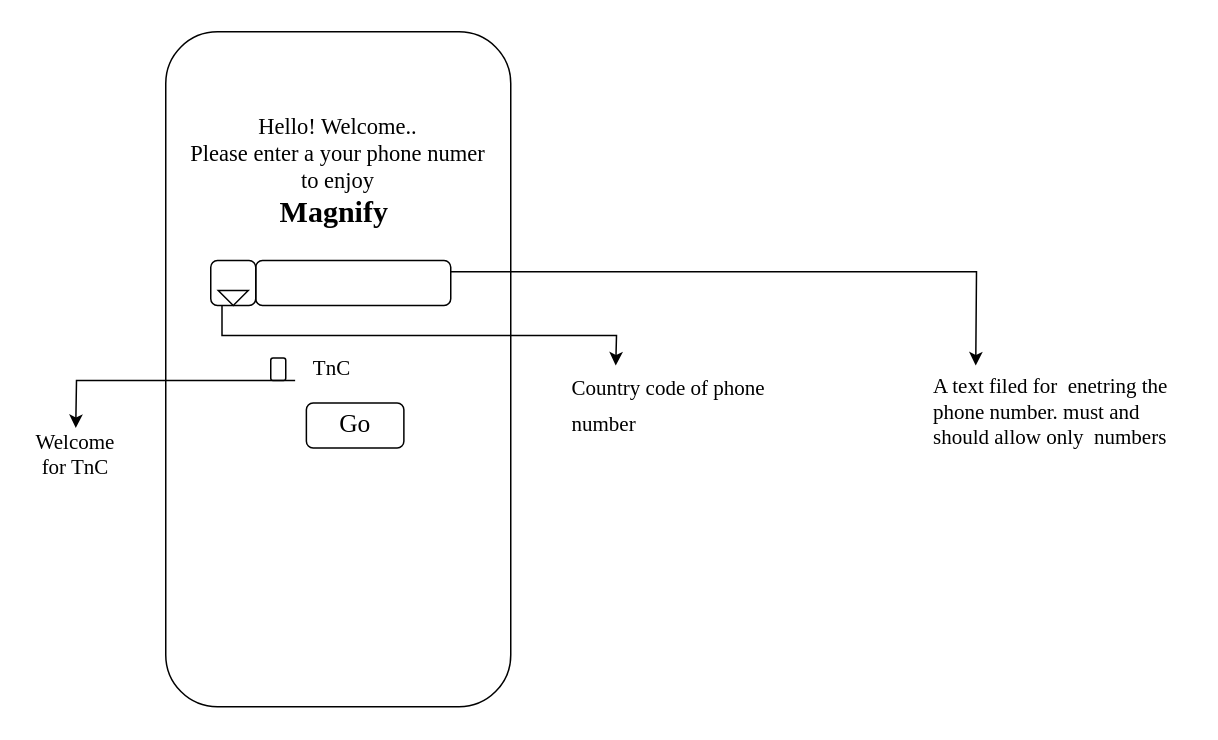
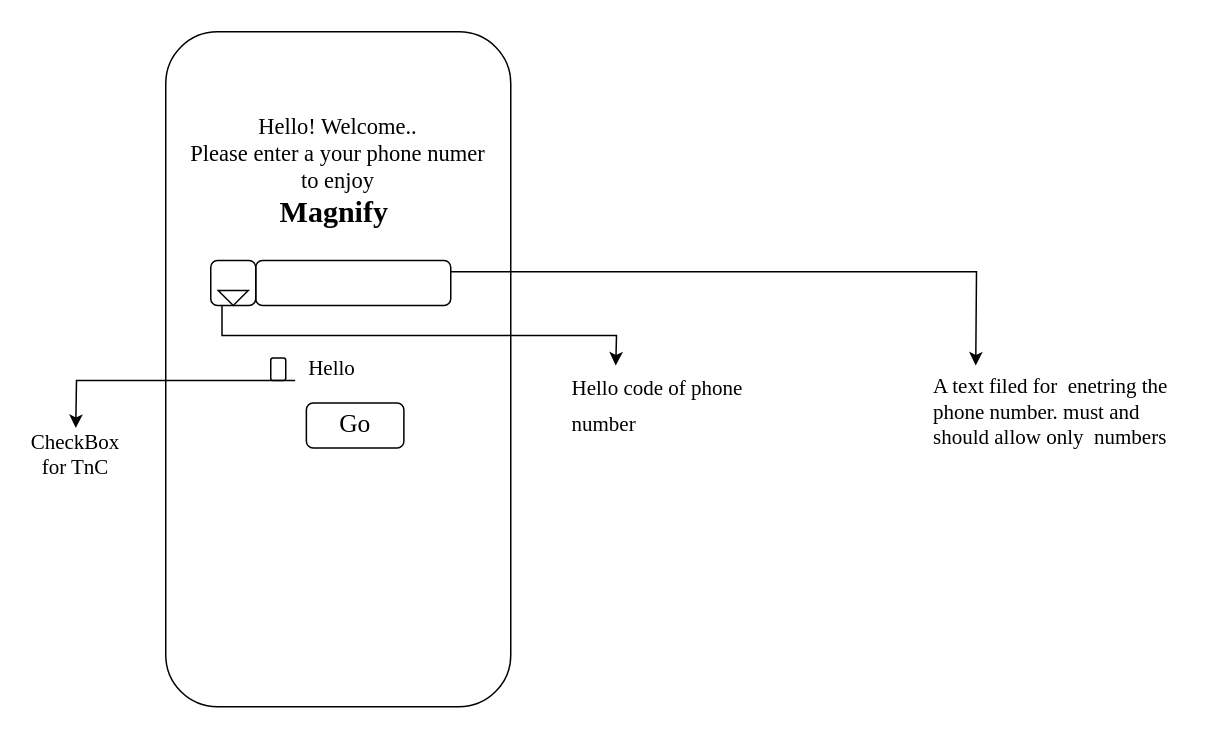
(332, 370) -> (332, 370)
(677, 437) -> (677, 437)
(76, 455) -> (76, 455)
